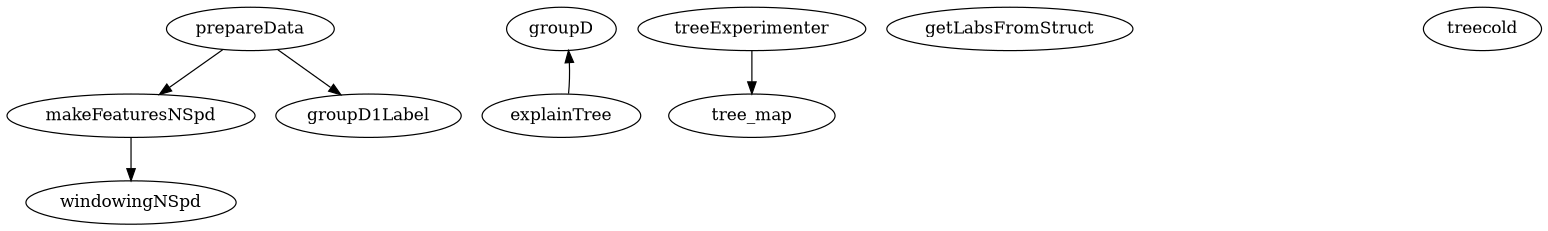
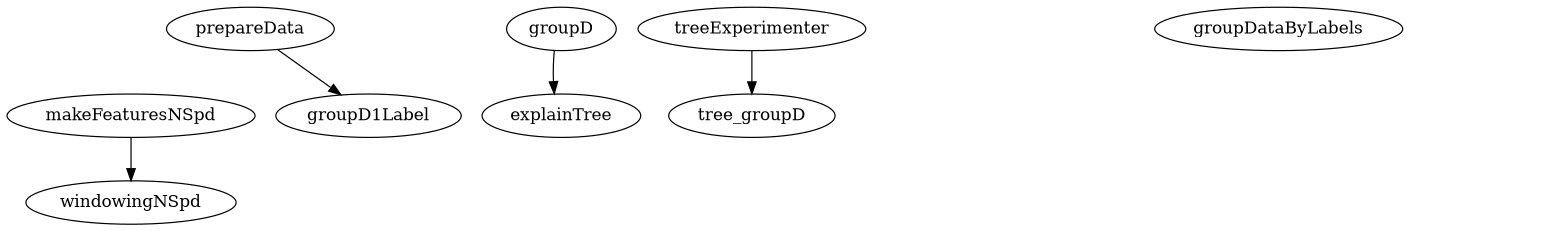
(1010, 29) -> none
none -> (1279, 29)
(1482, 29) -> none
(196, 69) -> none
(569, 78) -> (553, 66)
(752, 116) -> (752, 116)
